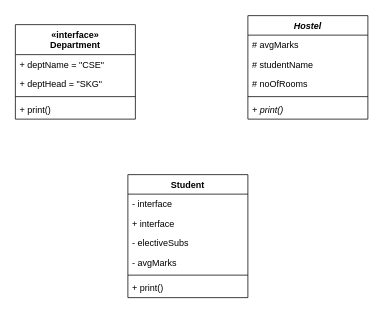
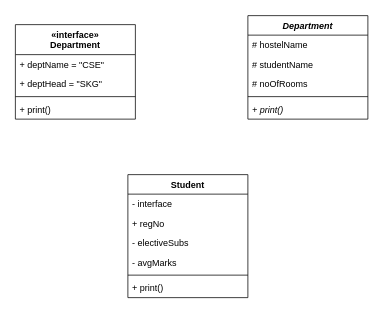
(308, 26) -> (308, 26)
(276, 45) -> (280, 45)
(157, 224) -> (148, 224)
